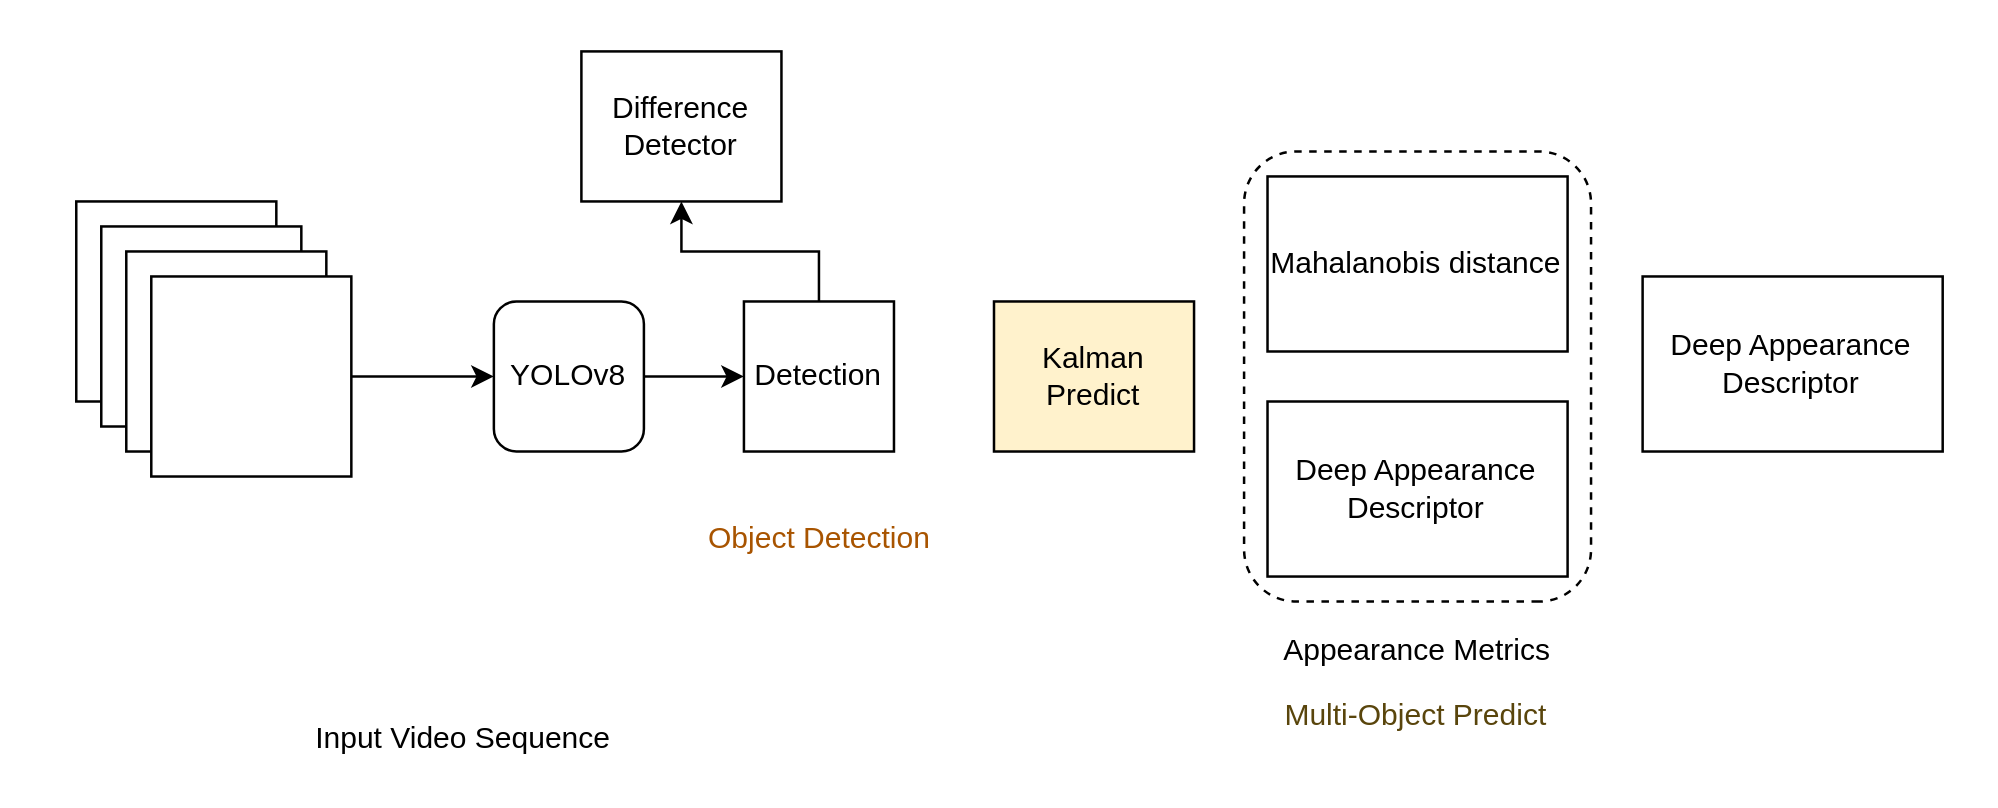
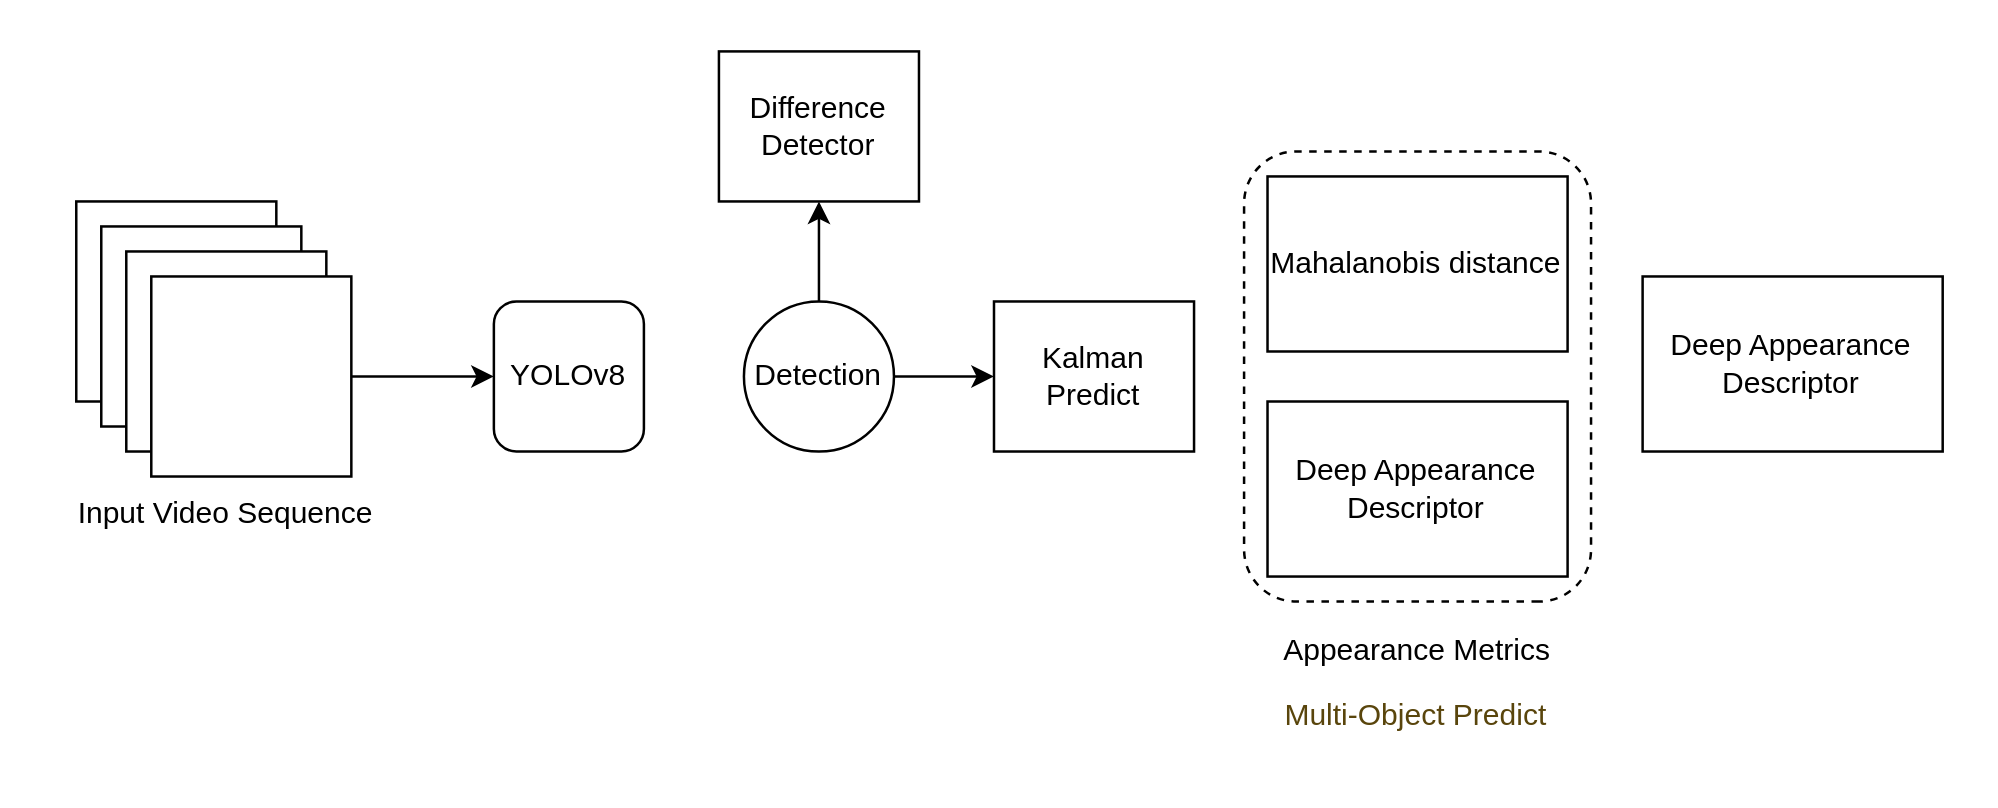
(681, 126) -> (819, 126)
(686, 376) -> none
(819, 376) -> (819, 376)
none -> (936, 376)
(1094, 376) -> (1094, 376)
(819, 539) -> none
(464, 739) -> (226, 514)
